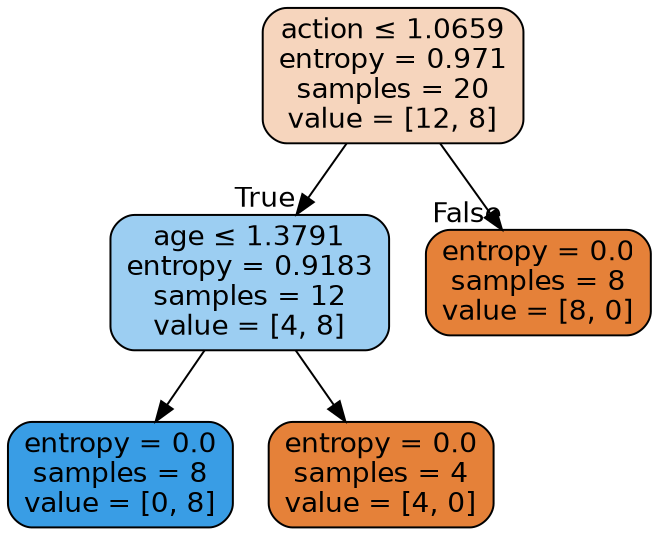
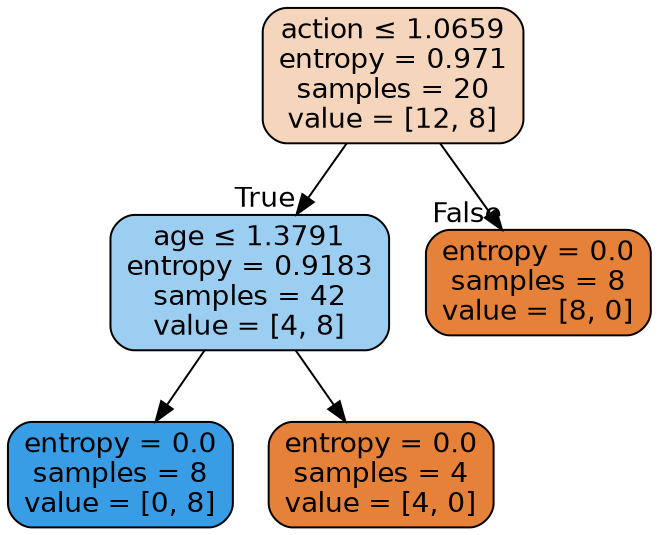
(250, 297) -> (250, 297)
